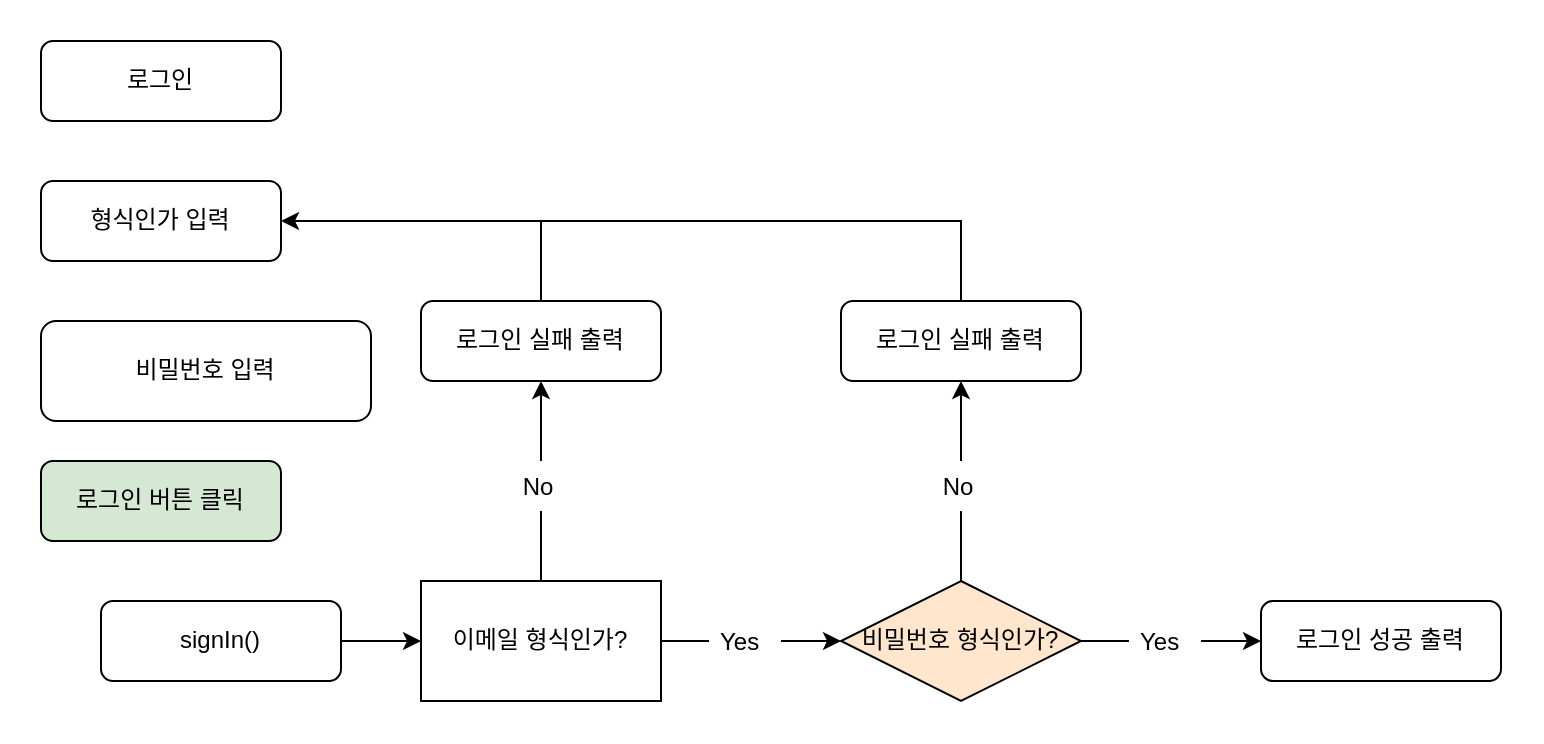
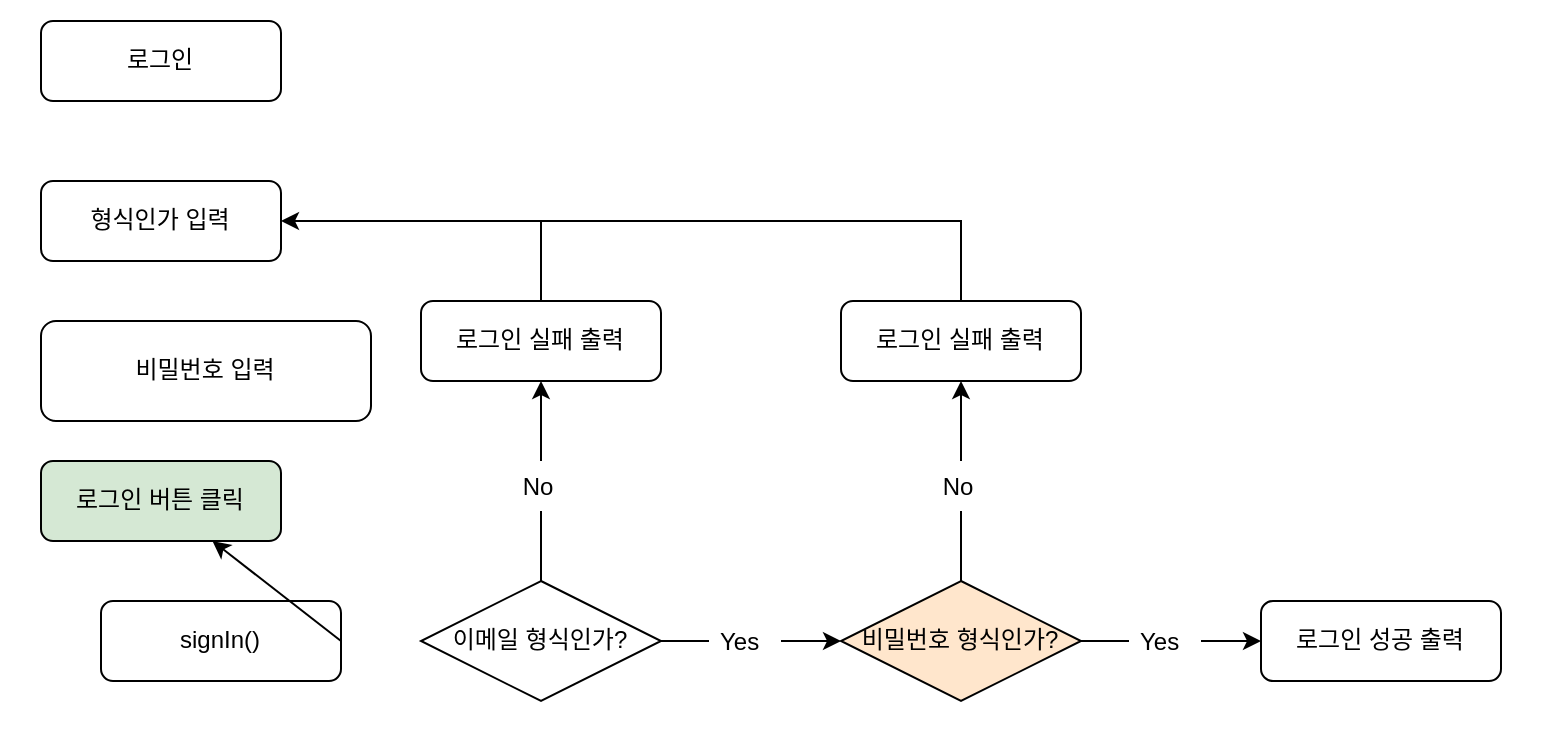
(161, 81) -> (161, 61)
(374, 641) -> (282, 595)
(541, 641) -> (541, 641)
